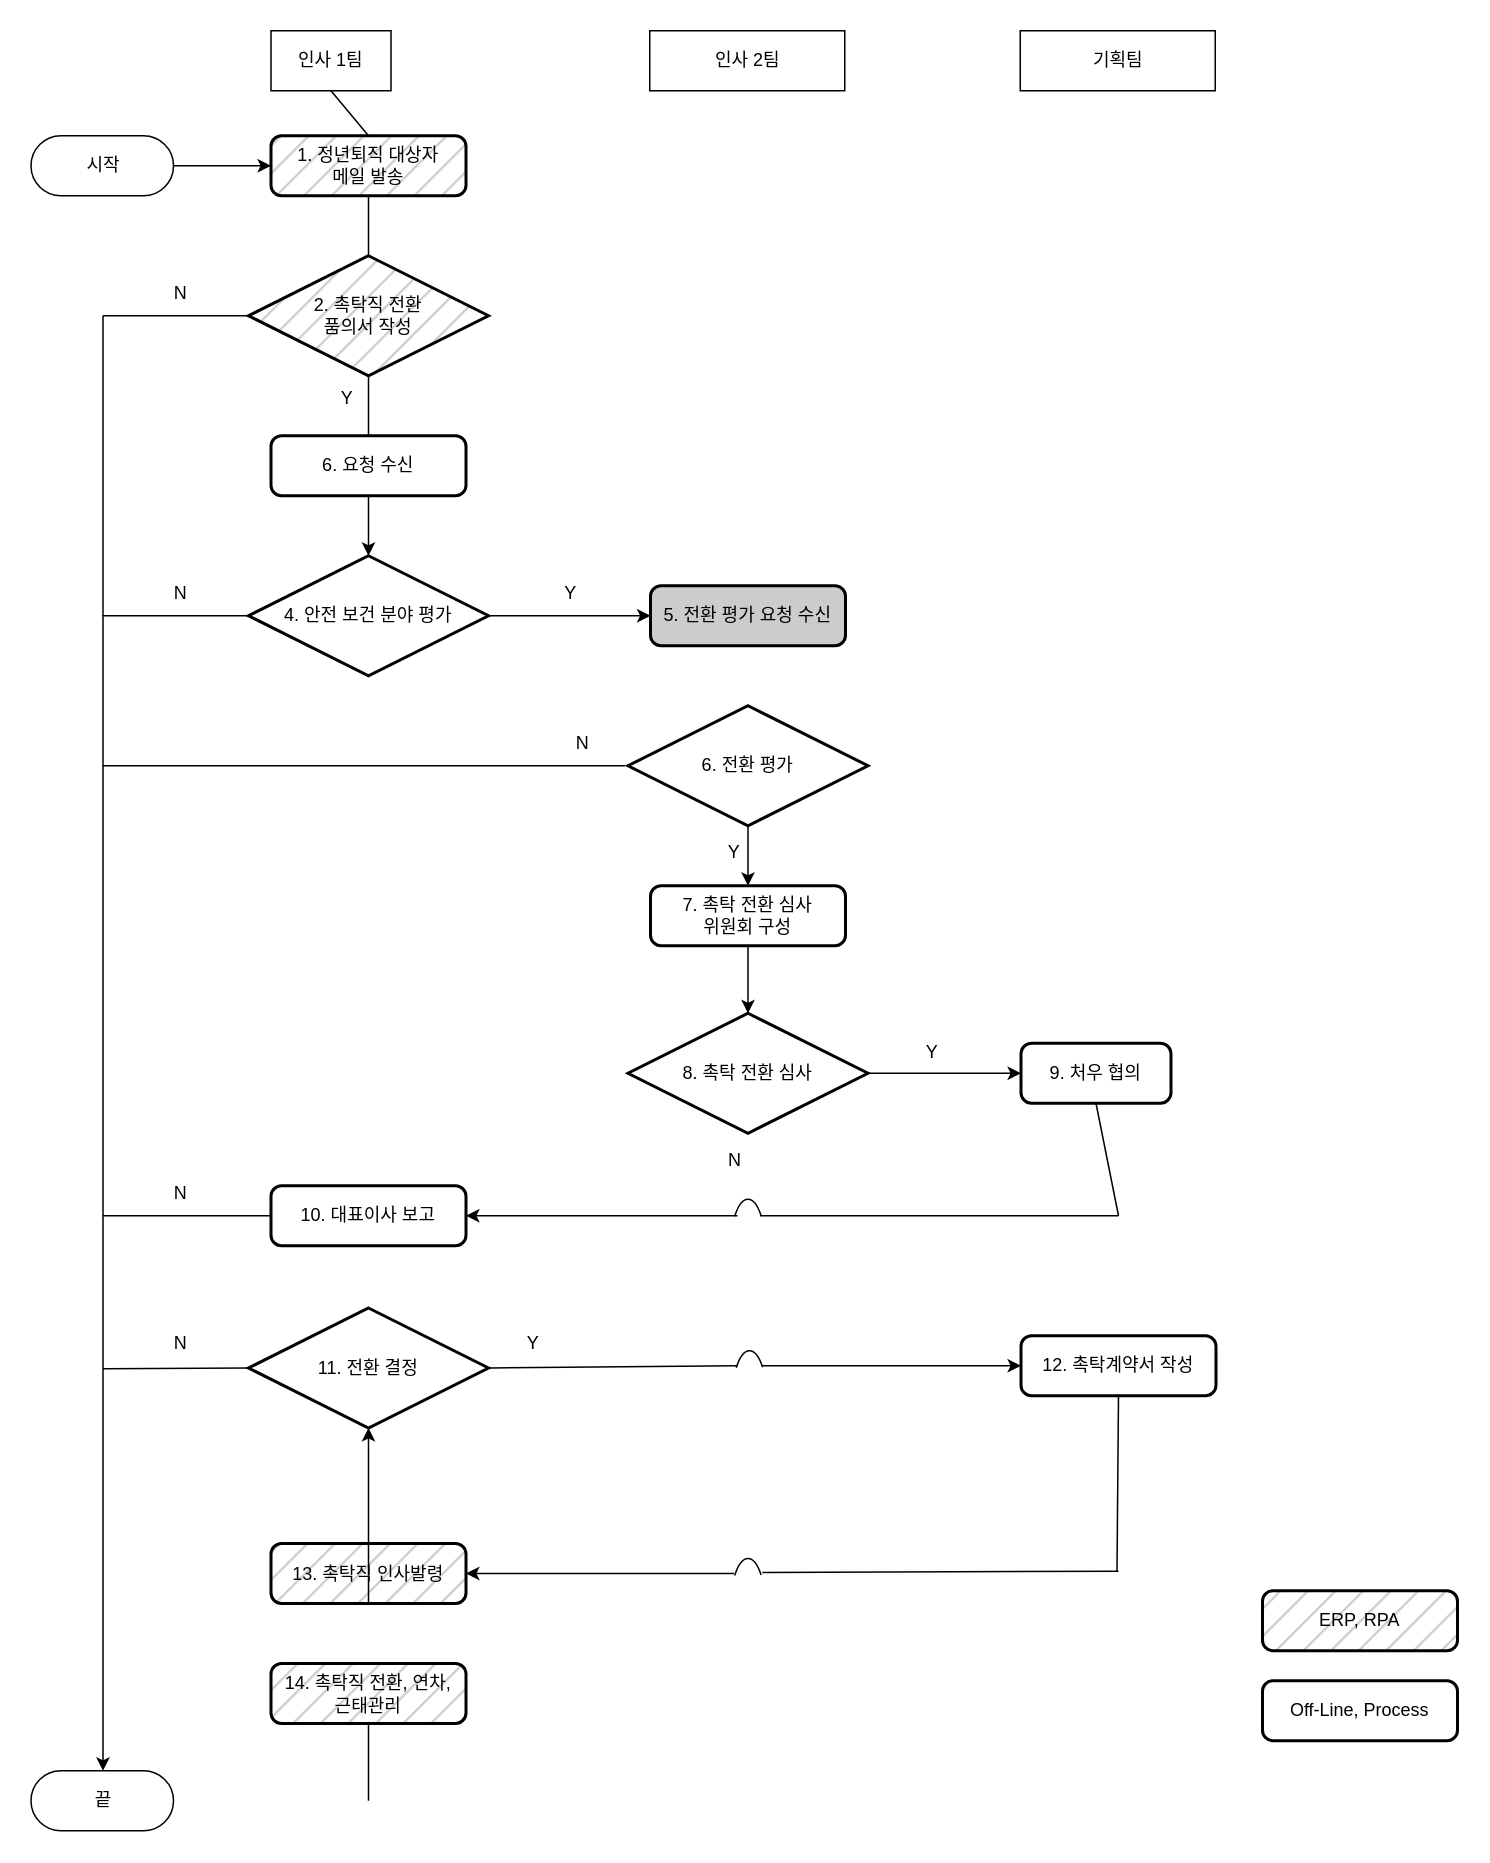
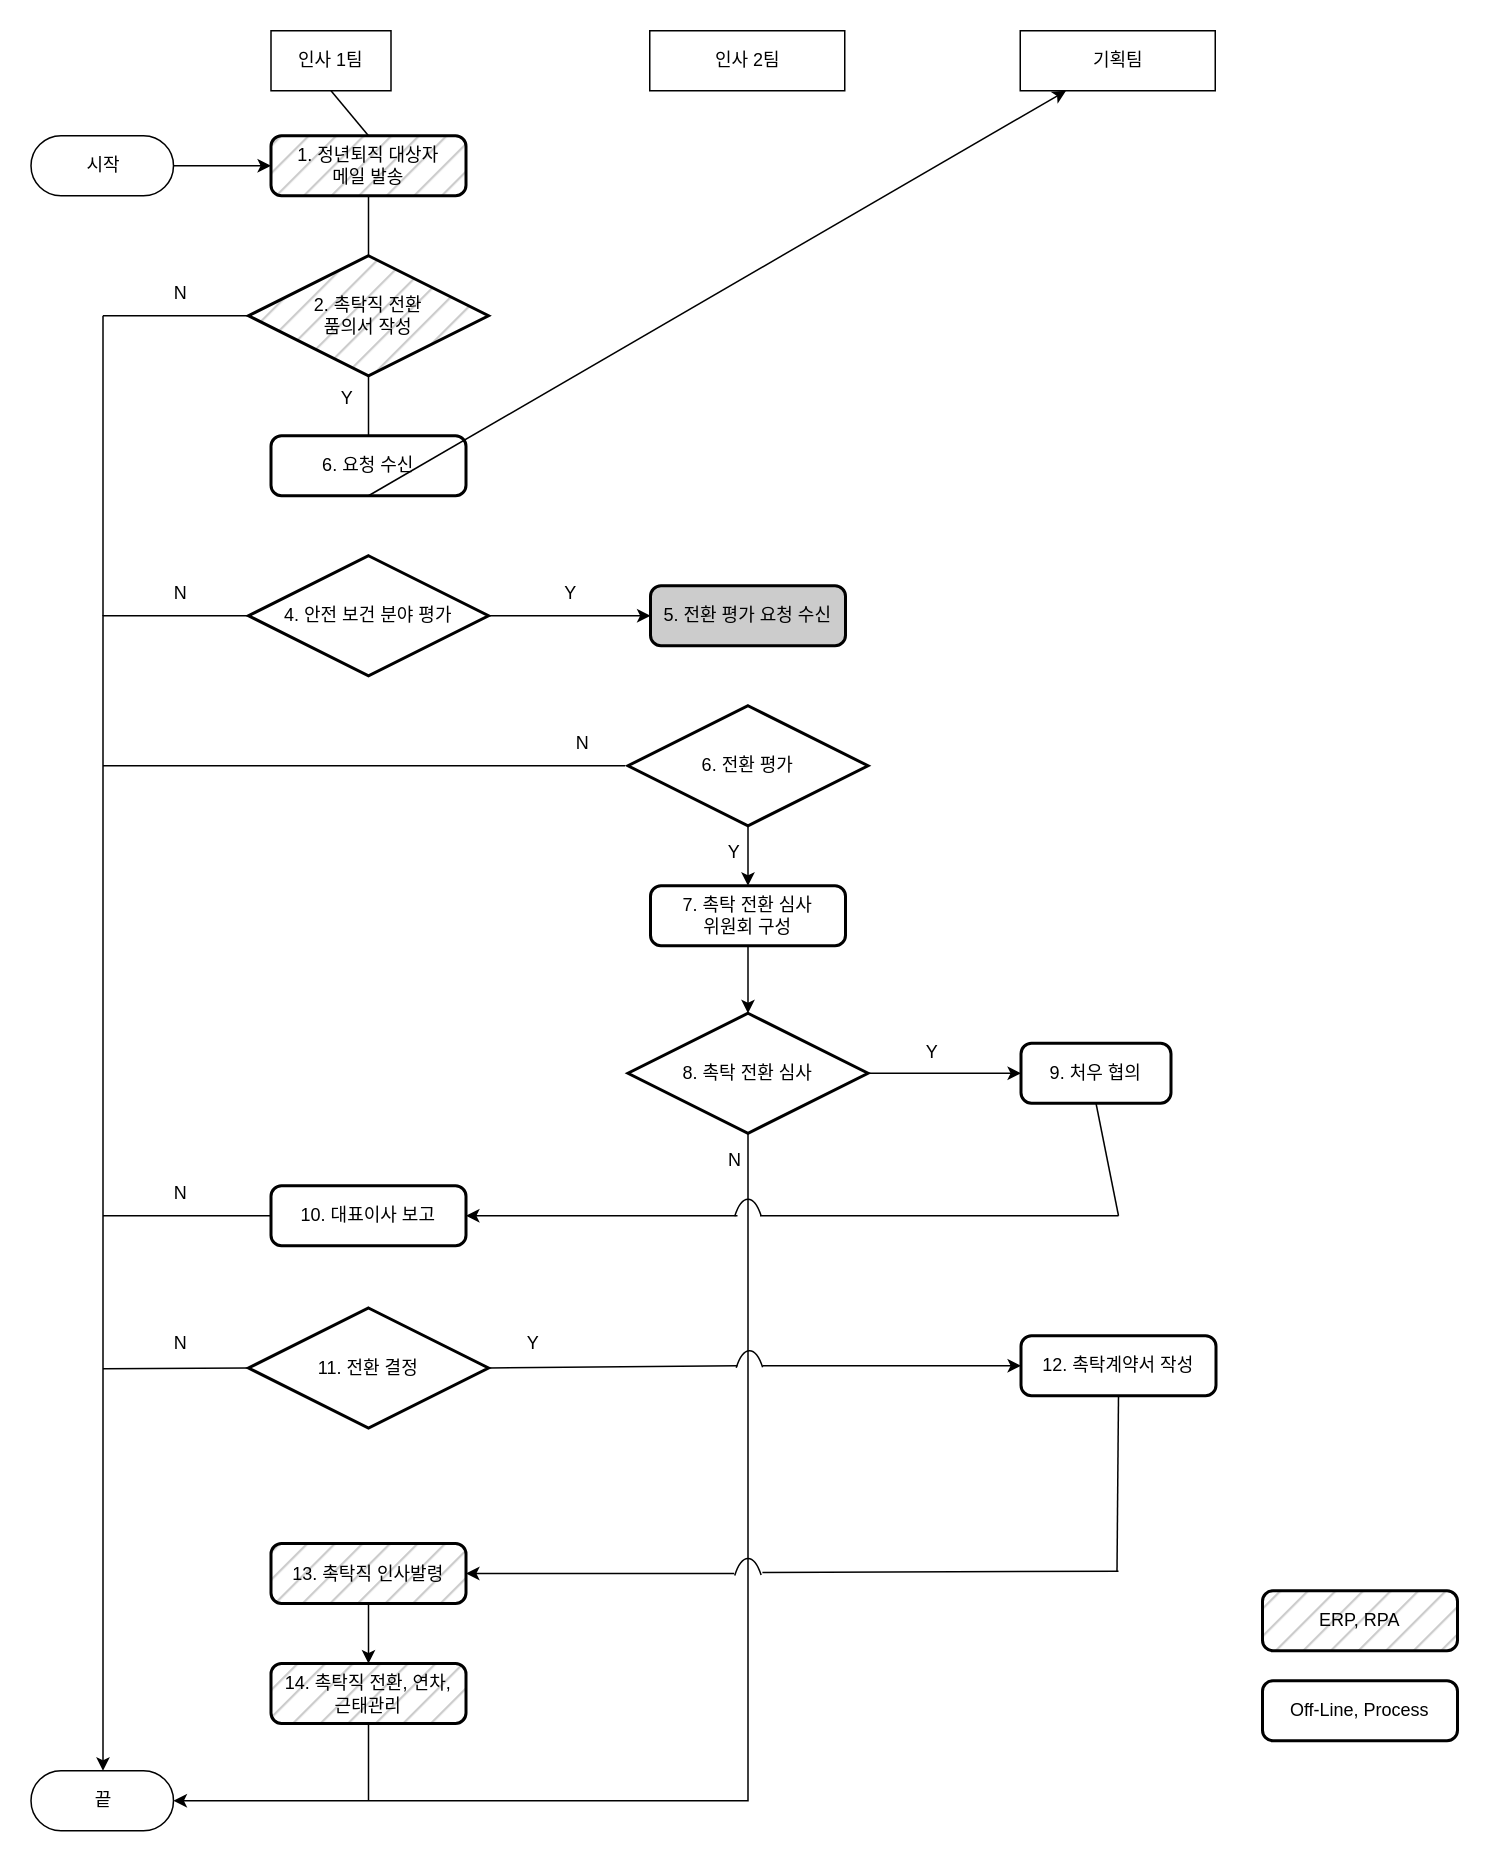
(368, 521) -> (712, 296)
(368, 1521) -> (368, 1629)
none -> (748, 1749)
